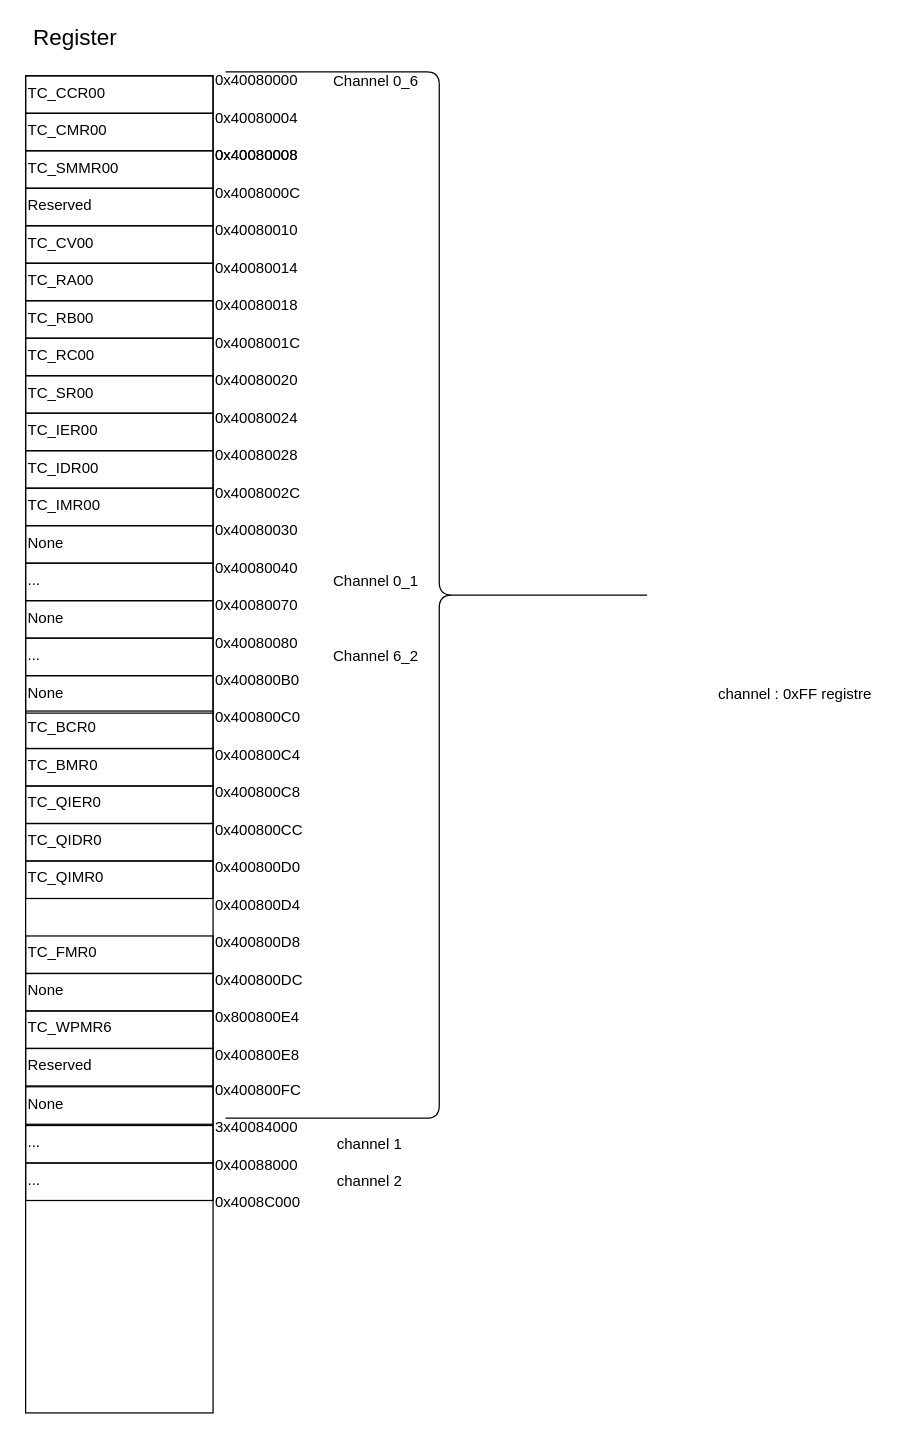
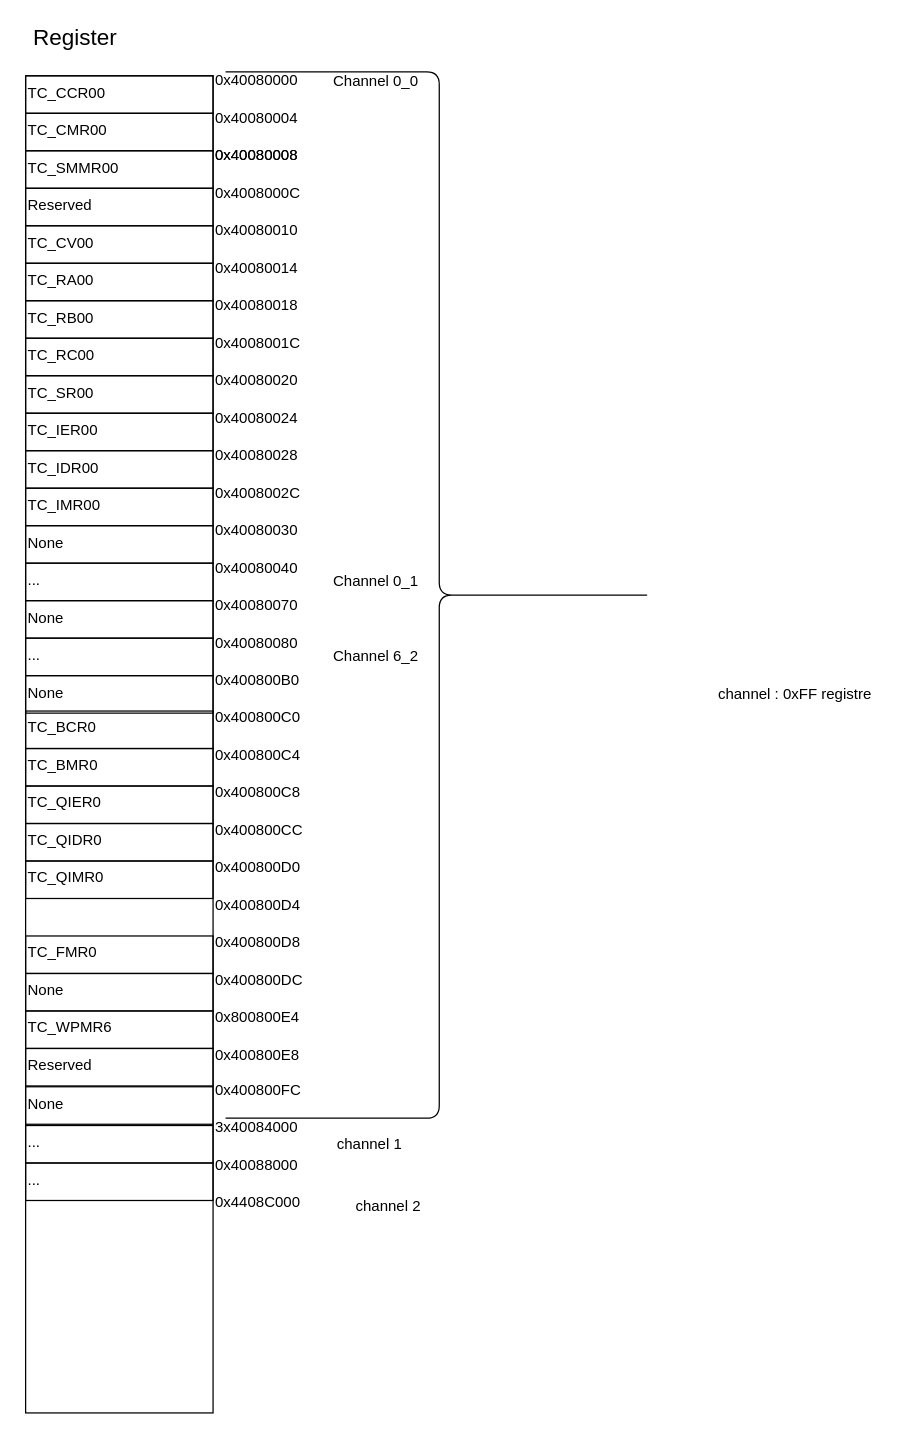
(376, 82) -> (376, 82)
(369, 1182) -> (388, 1207)
(258, 1203) -> (258, 1203)
